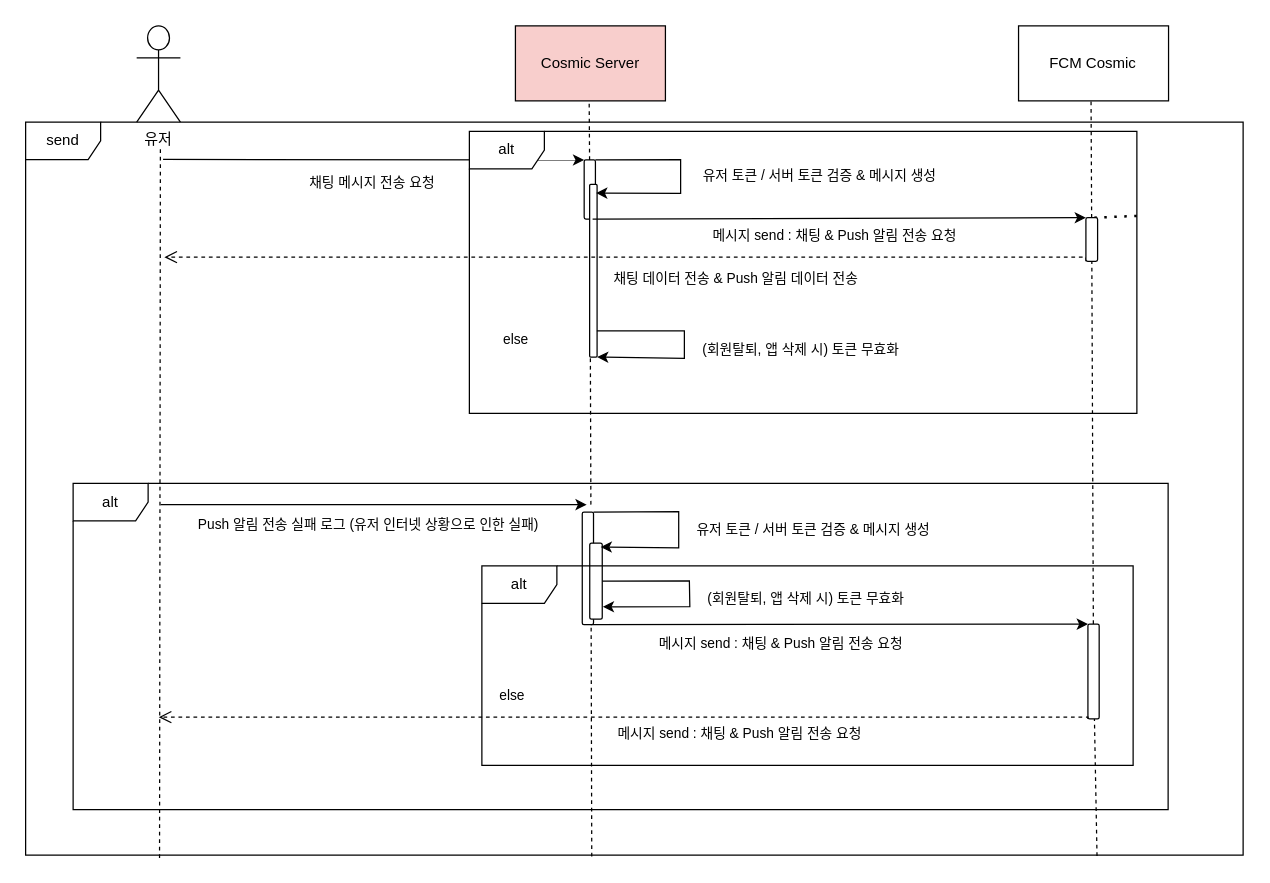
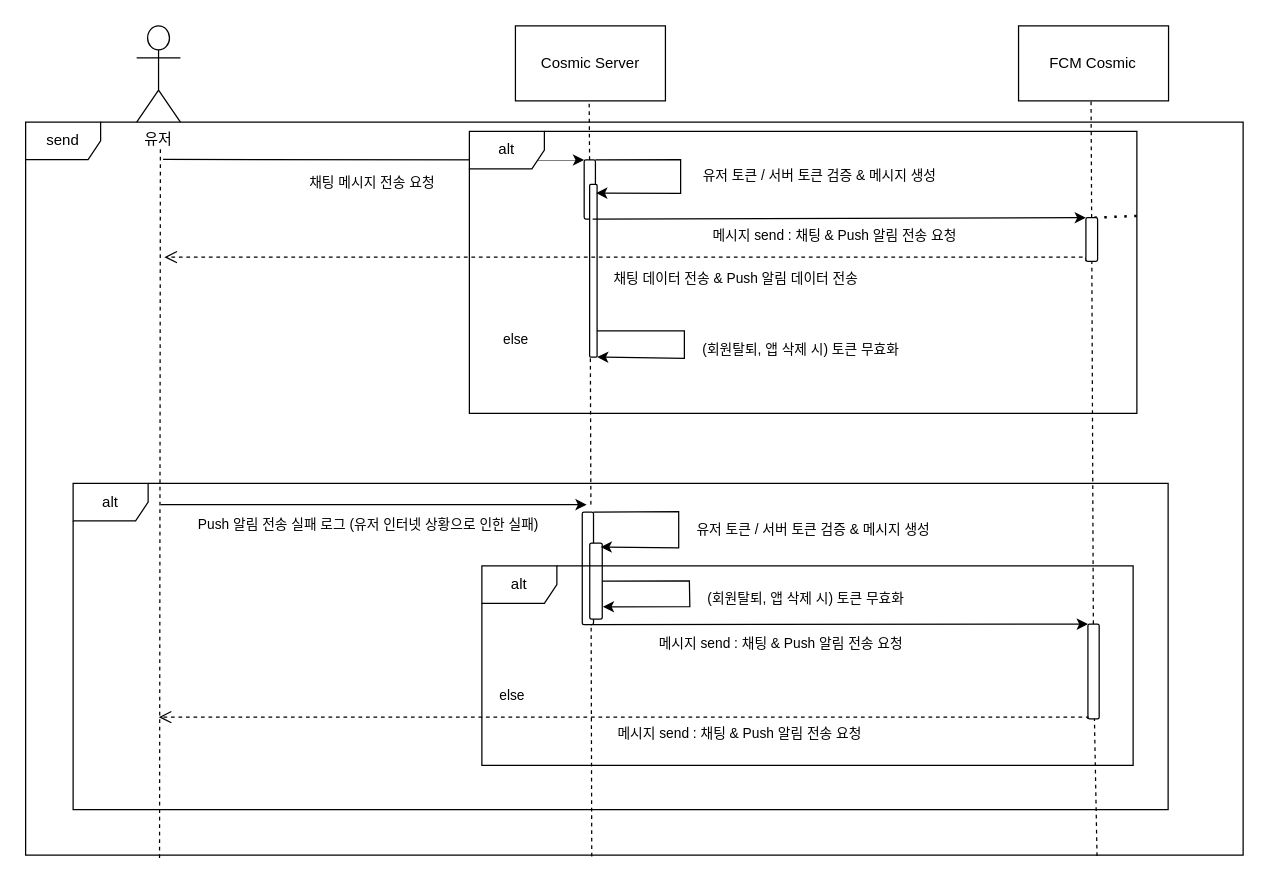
(590, 63) -> (590, 63)
